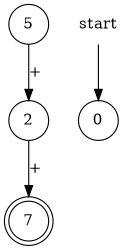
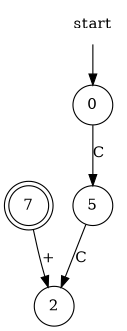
(36, 72) -> (81, 258)
none -> (93, 150)
(29, 163) -> (39, 253)
